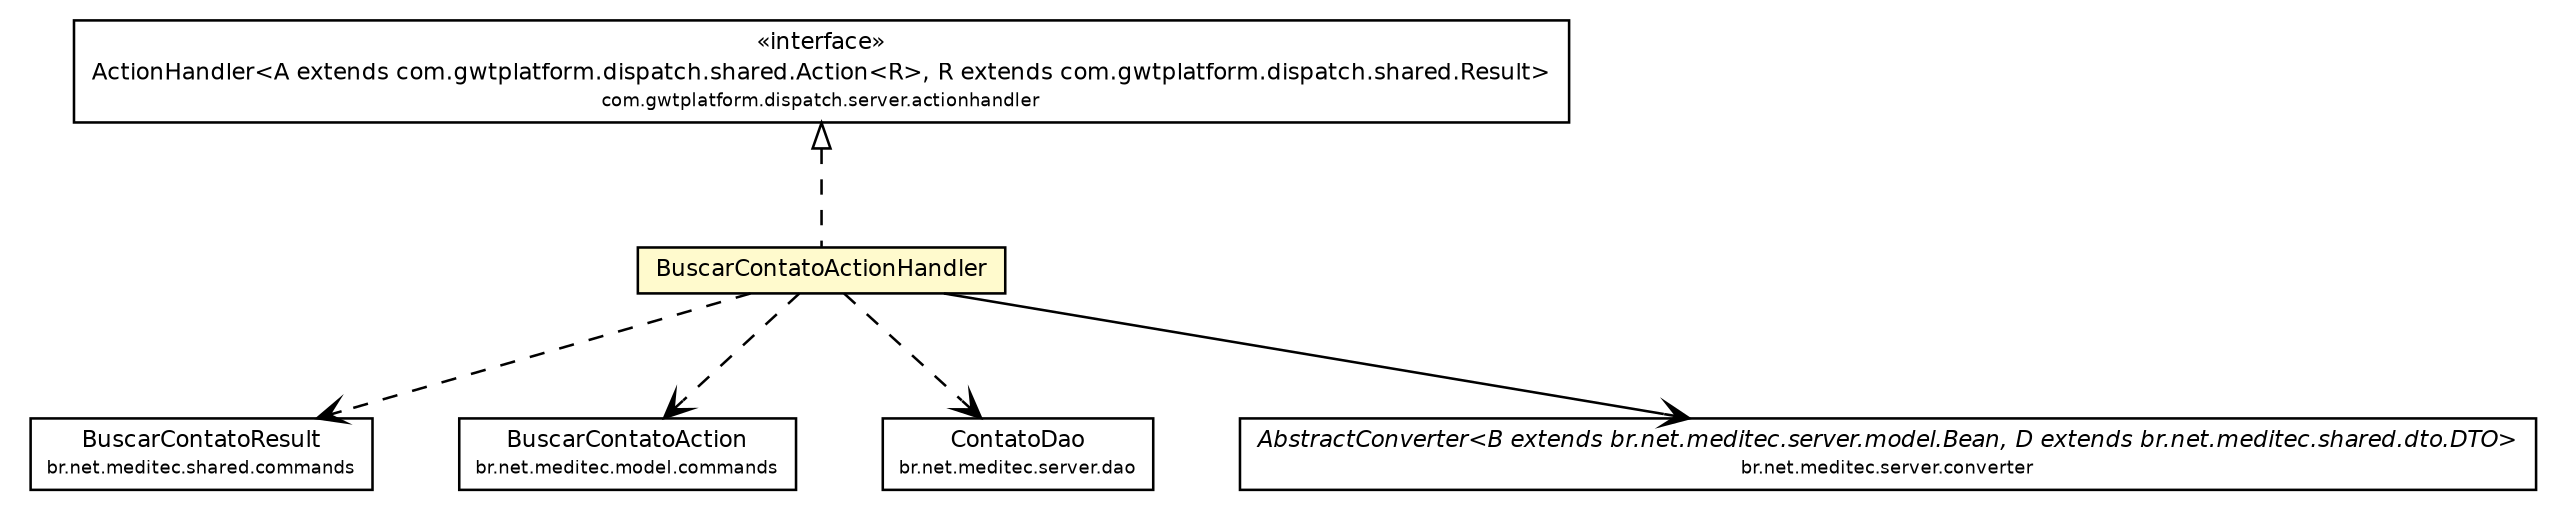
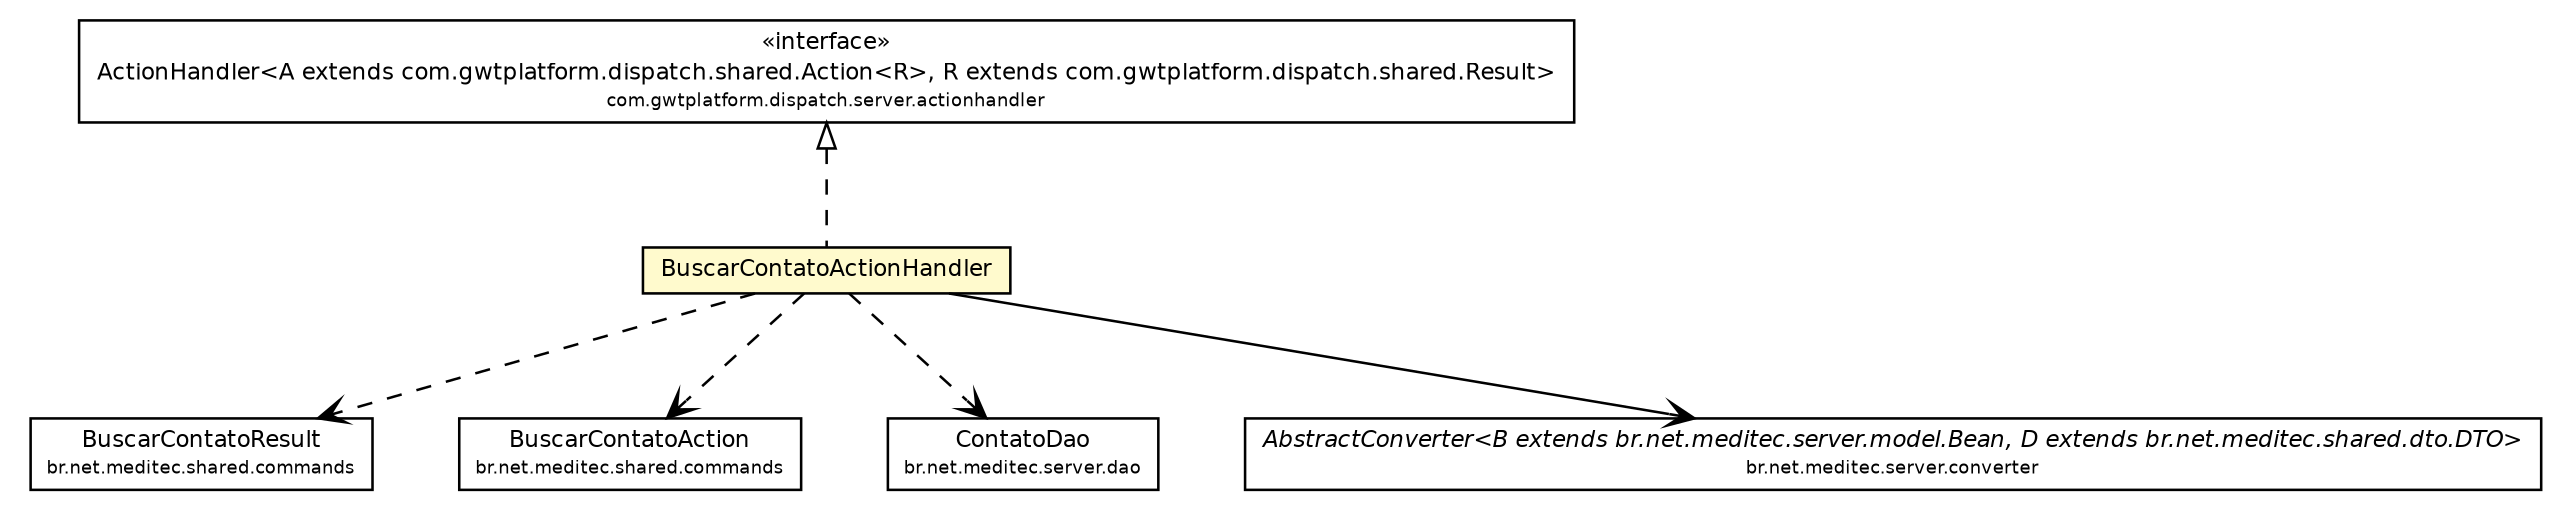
(628, 468) -> (630, 468)
